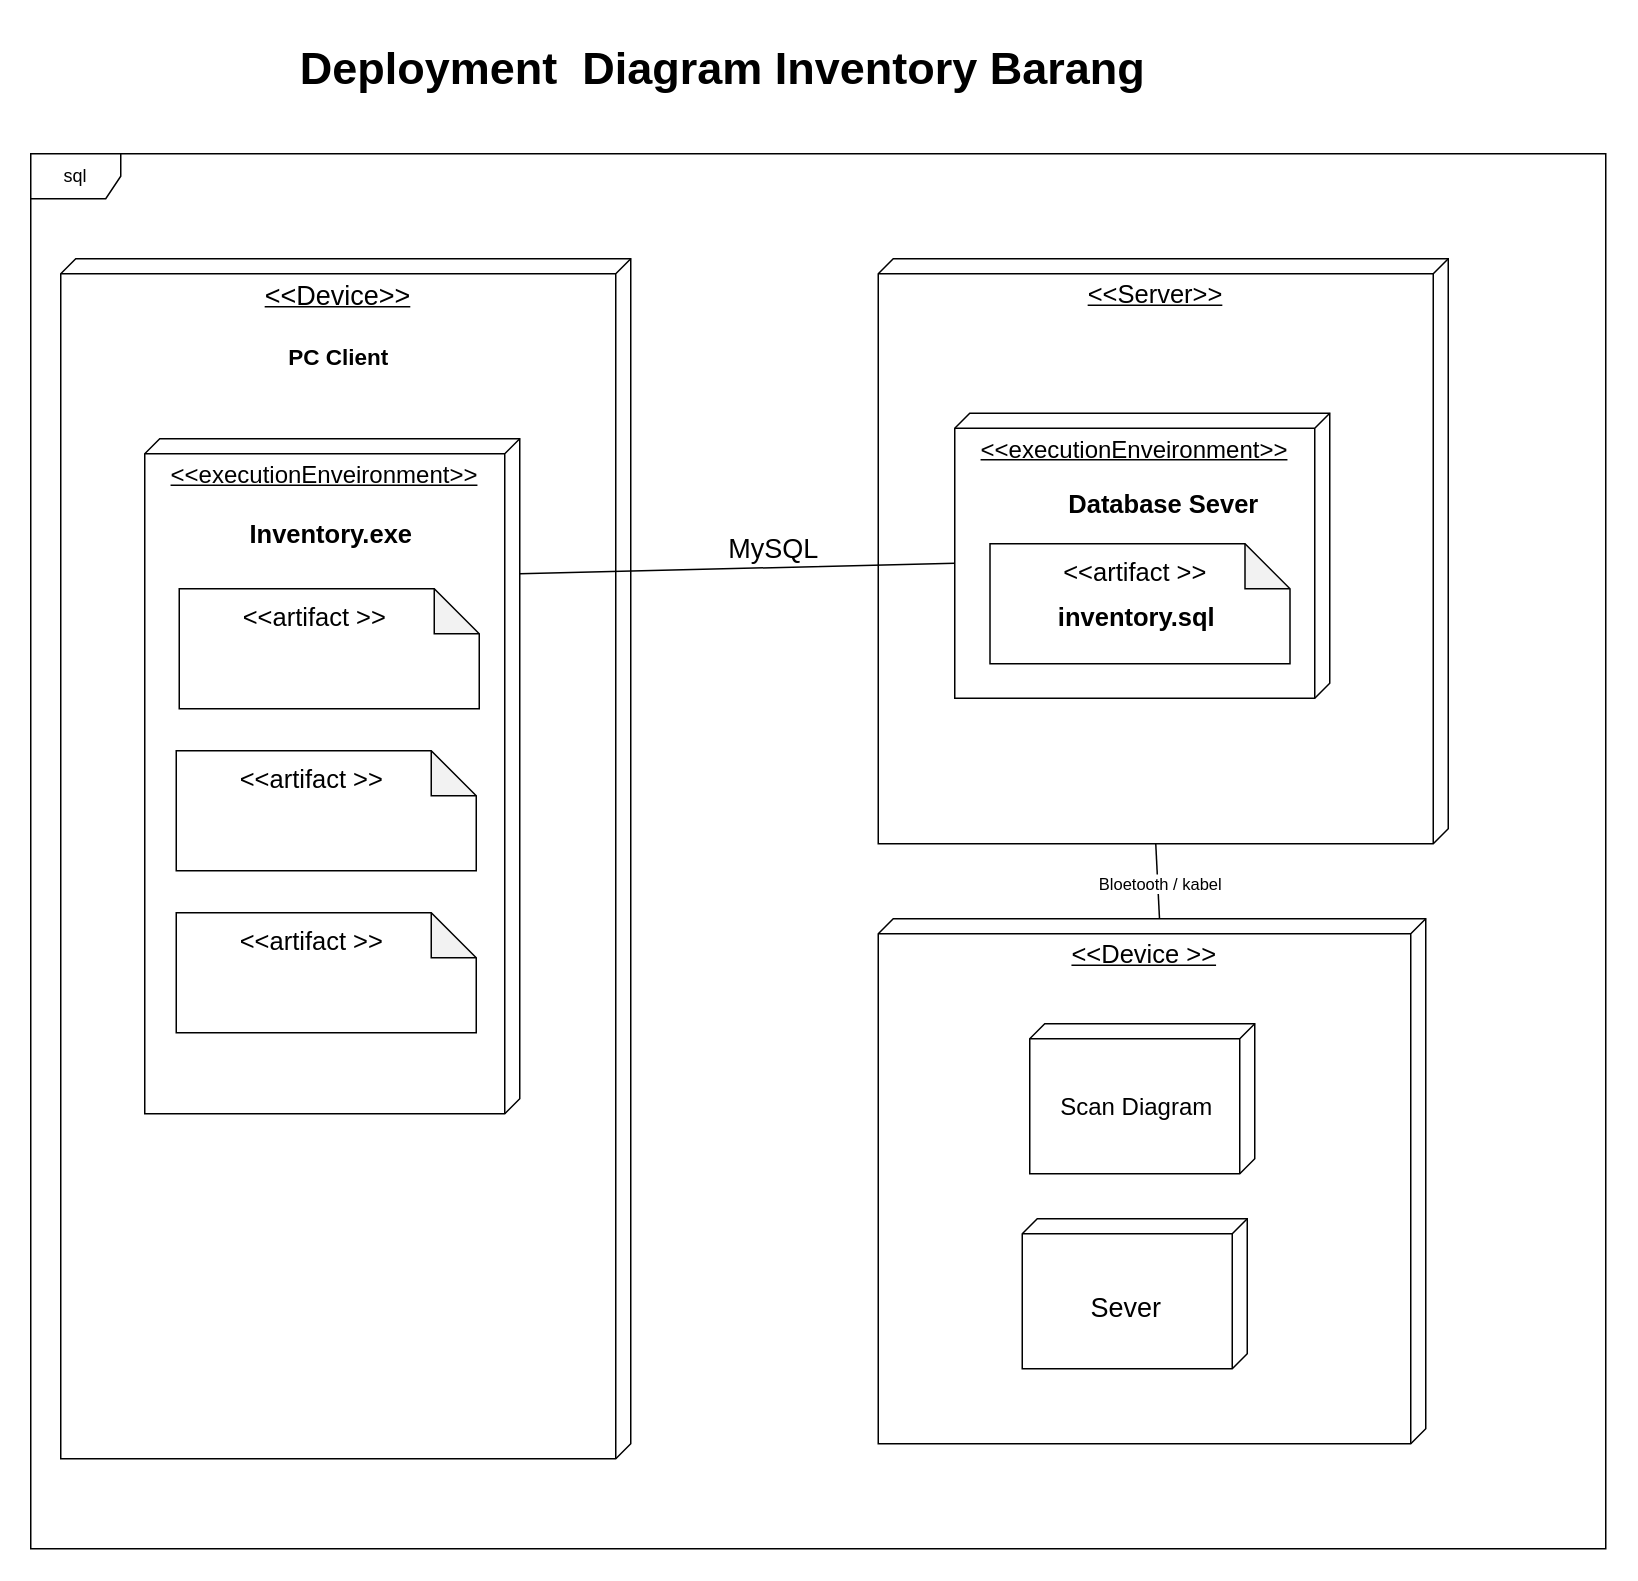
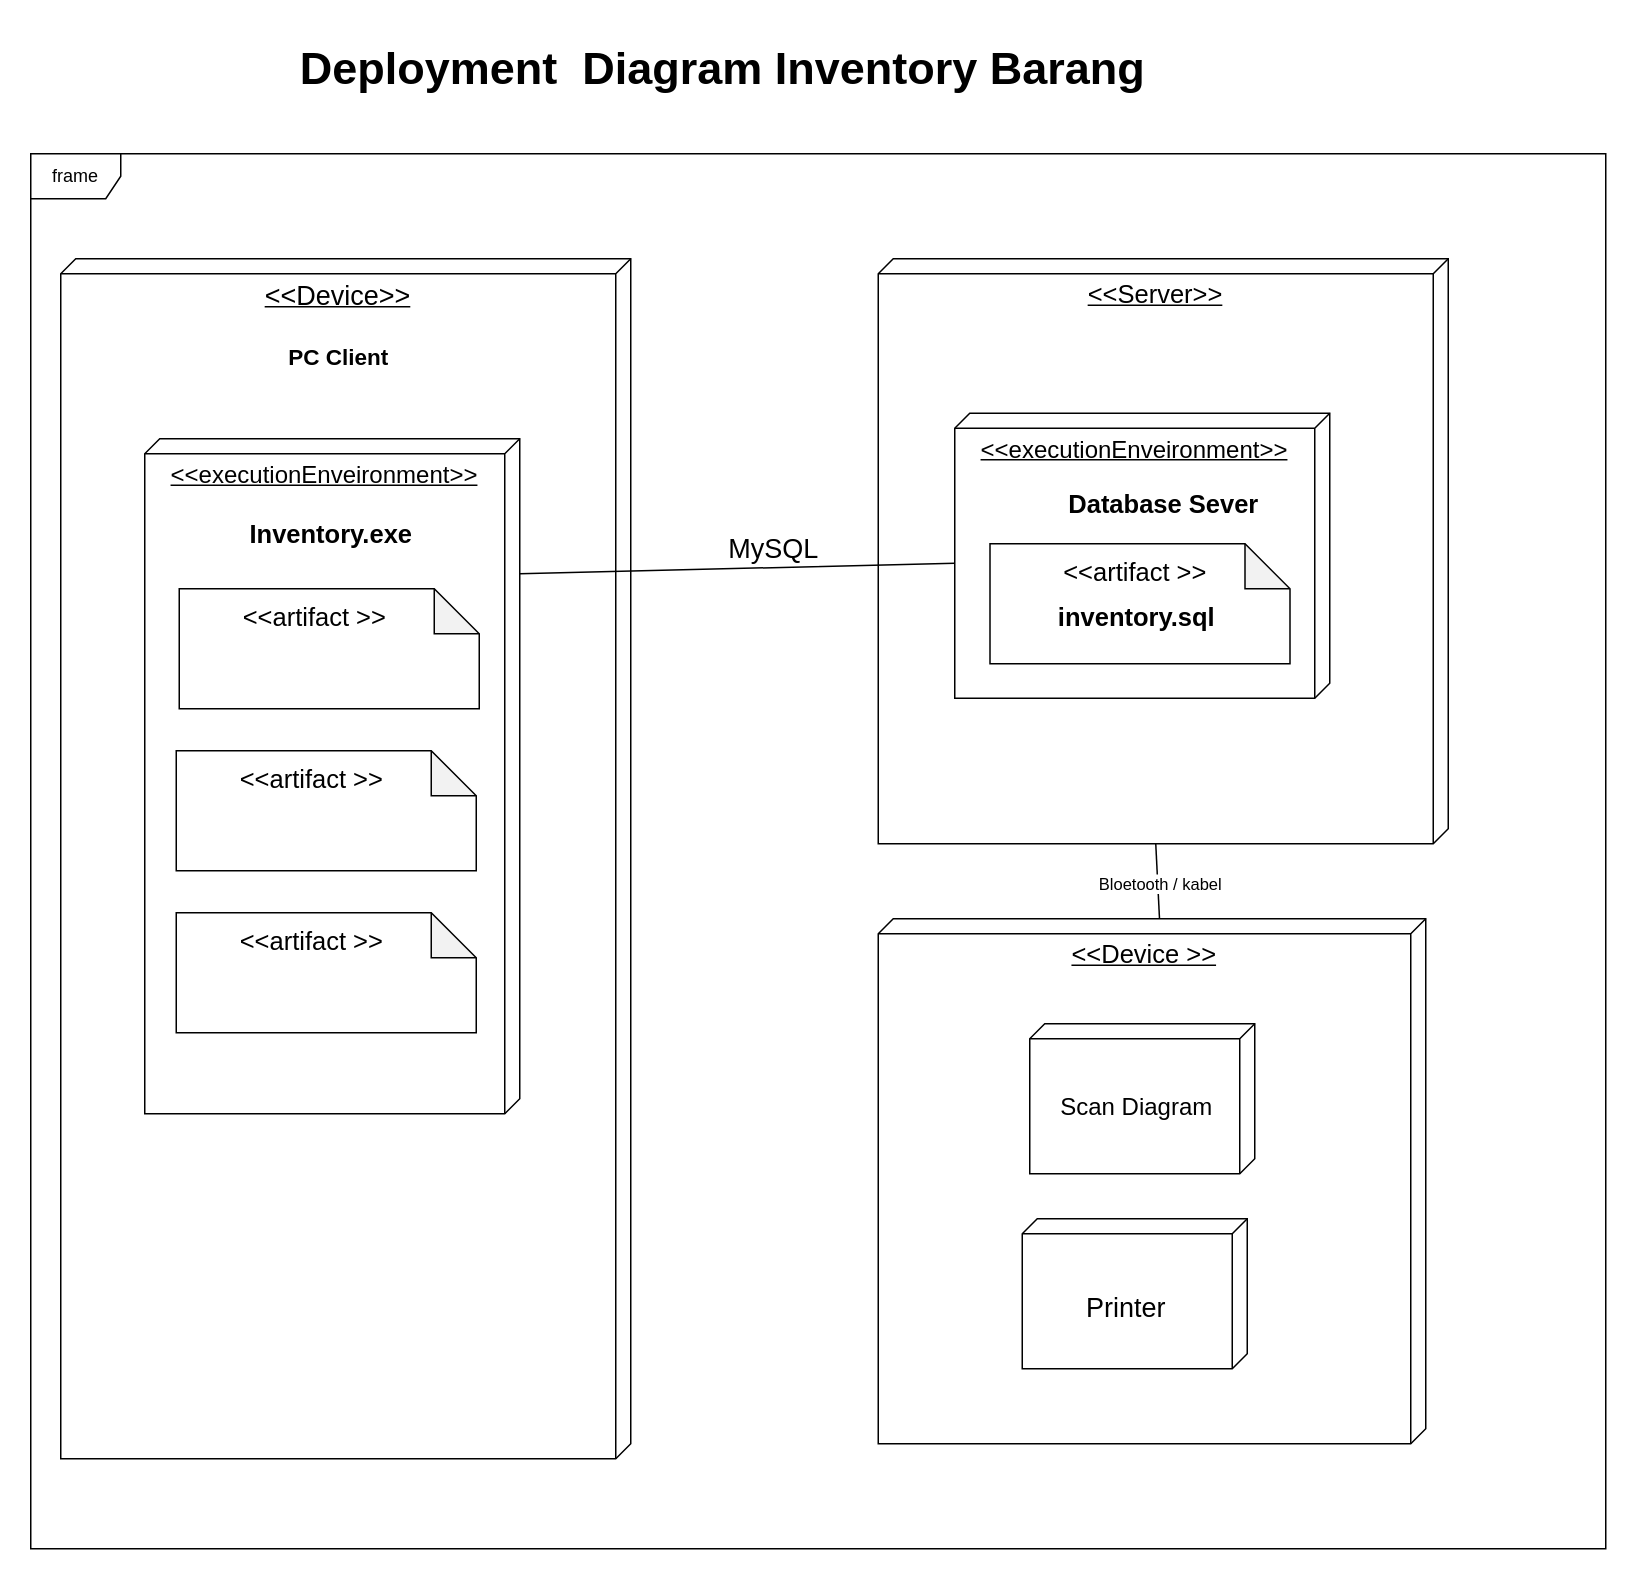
(76, 176) -> (76, 176)
(1127, 1309) -> (1127, 1309)
